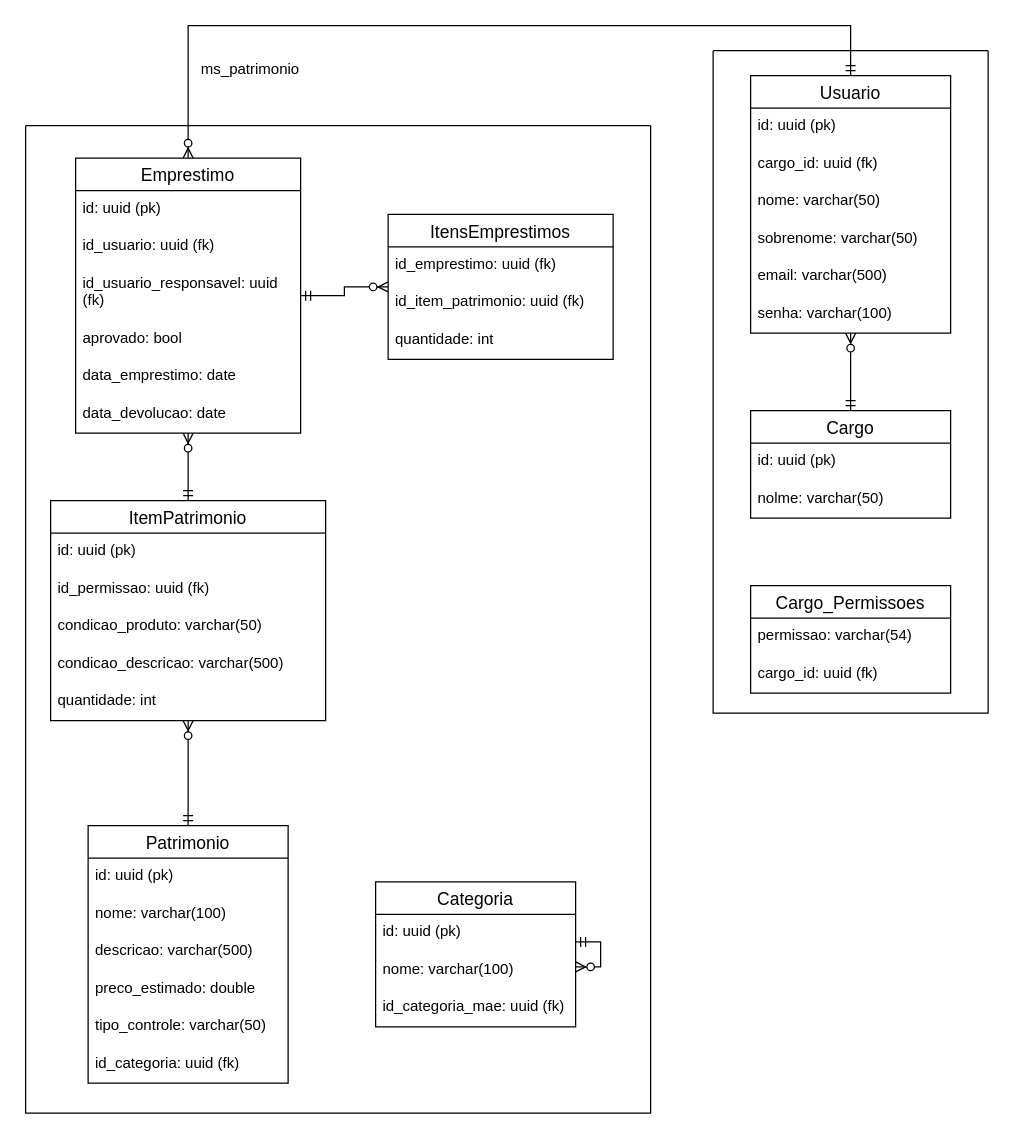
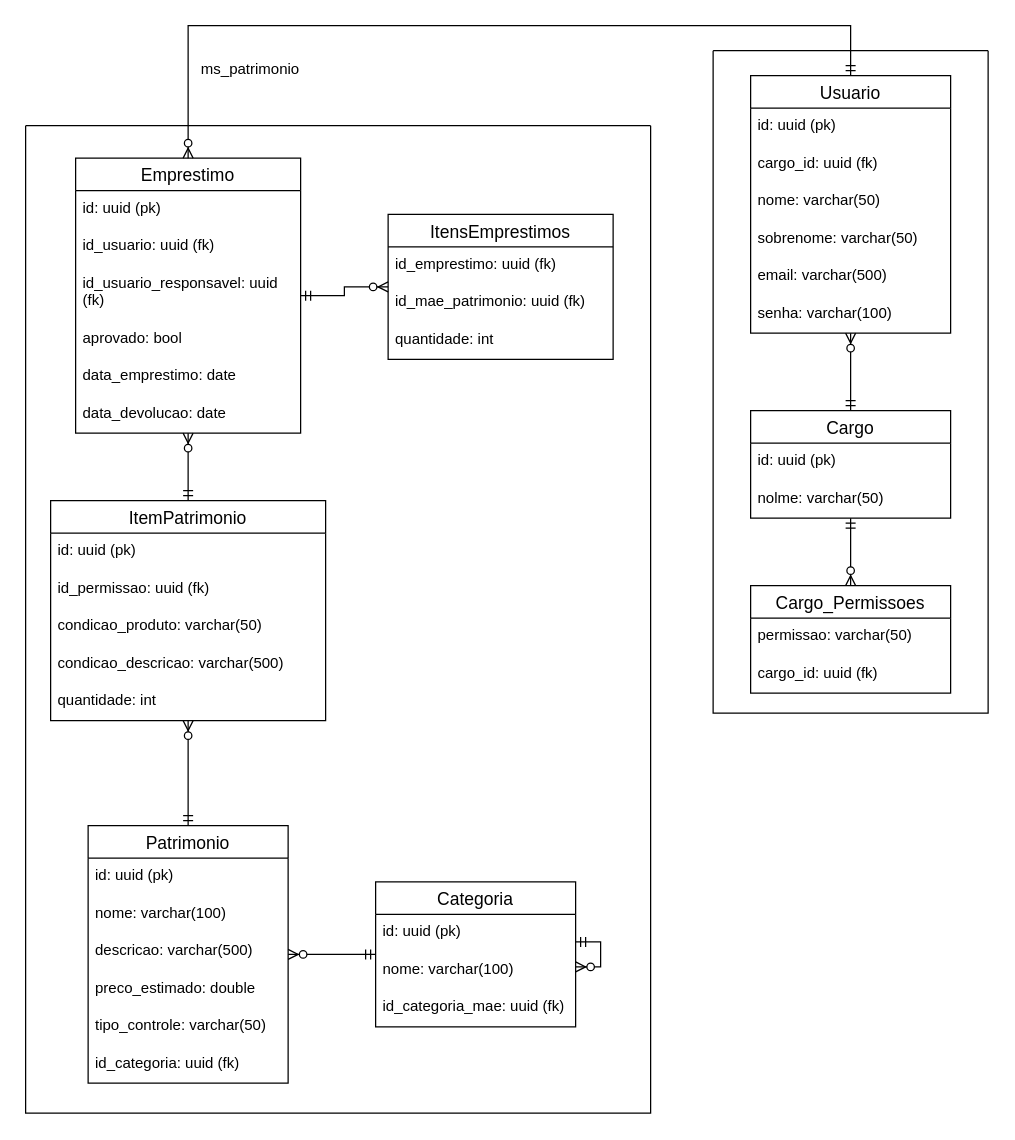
(502, 302) -> (500, 302)
none -> (851, 553)
(845, 636) -> (845, 636)
none -> (331, 954)
